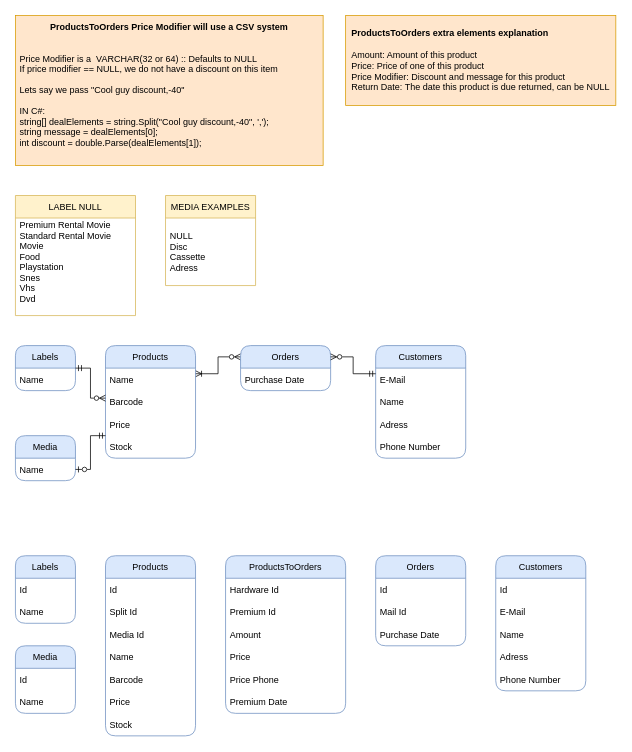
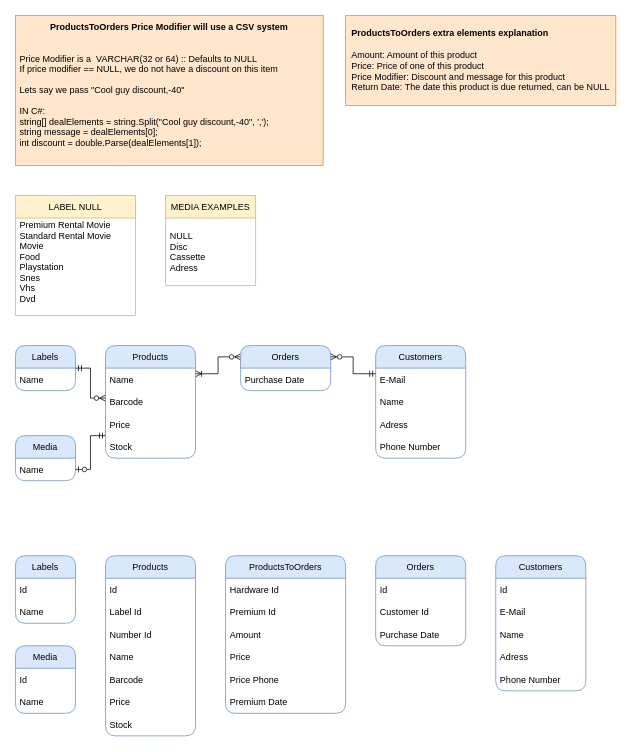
(126, 612) -> (127, 612)
(394, 612) -> (406, 612)
(127, 635) -> (131, 635)
